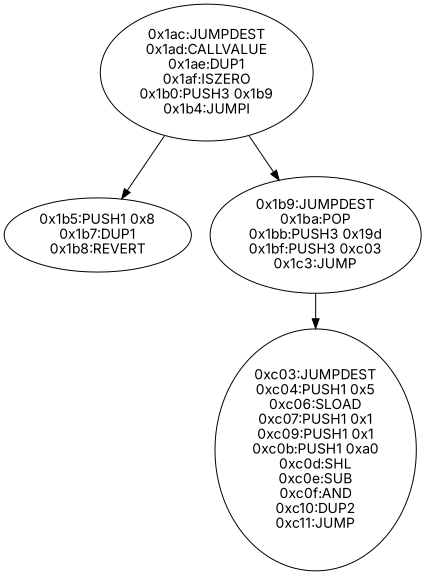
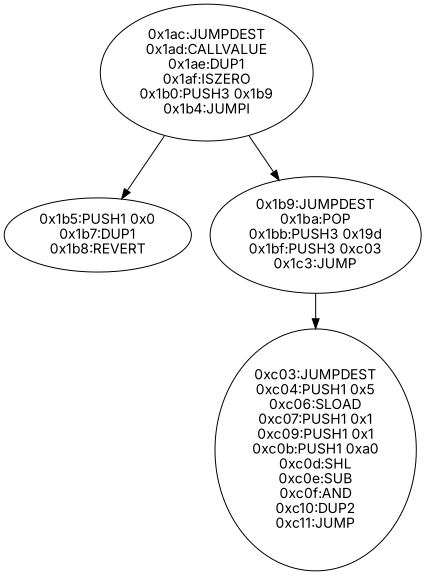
(98, 235) -> (98, 235)
